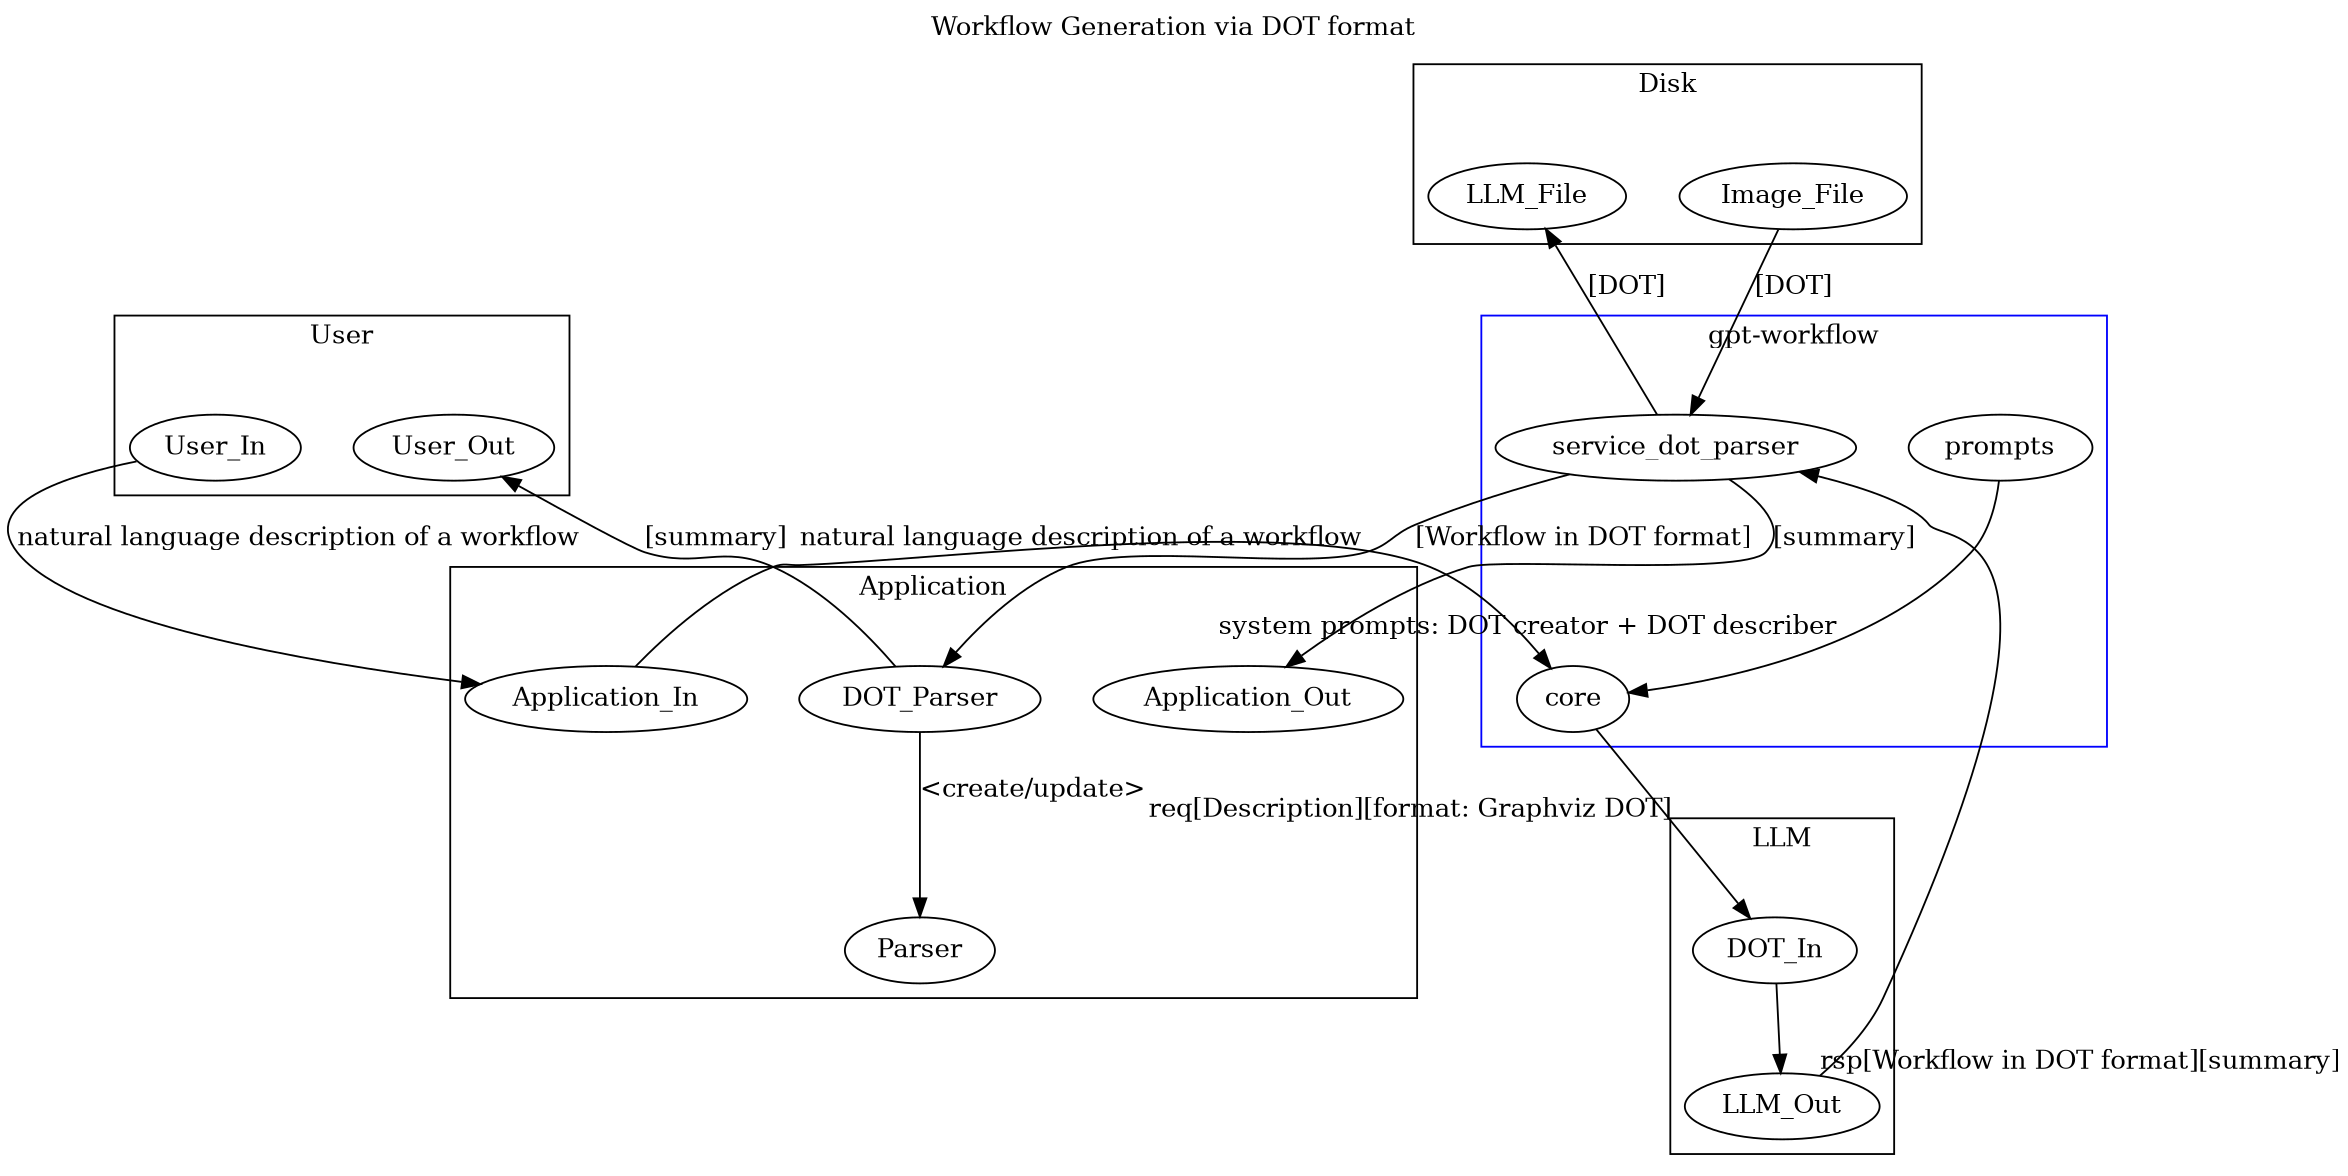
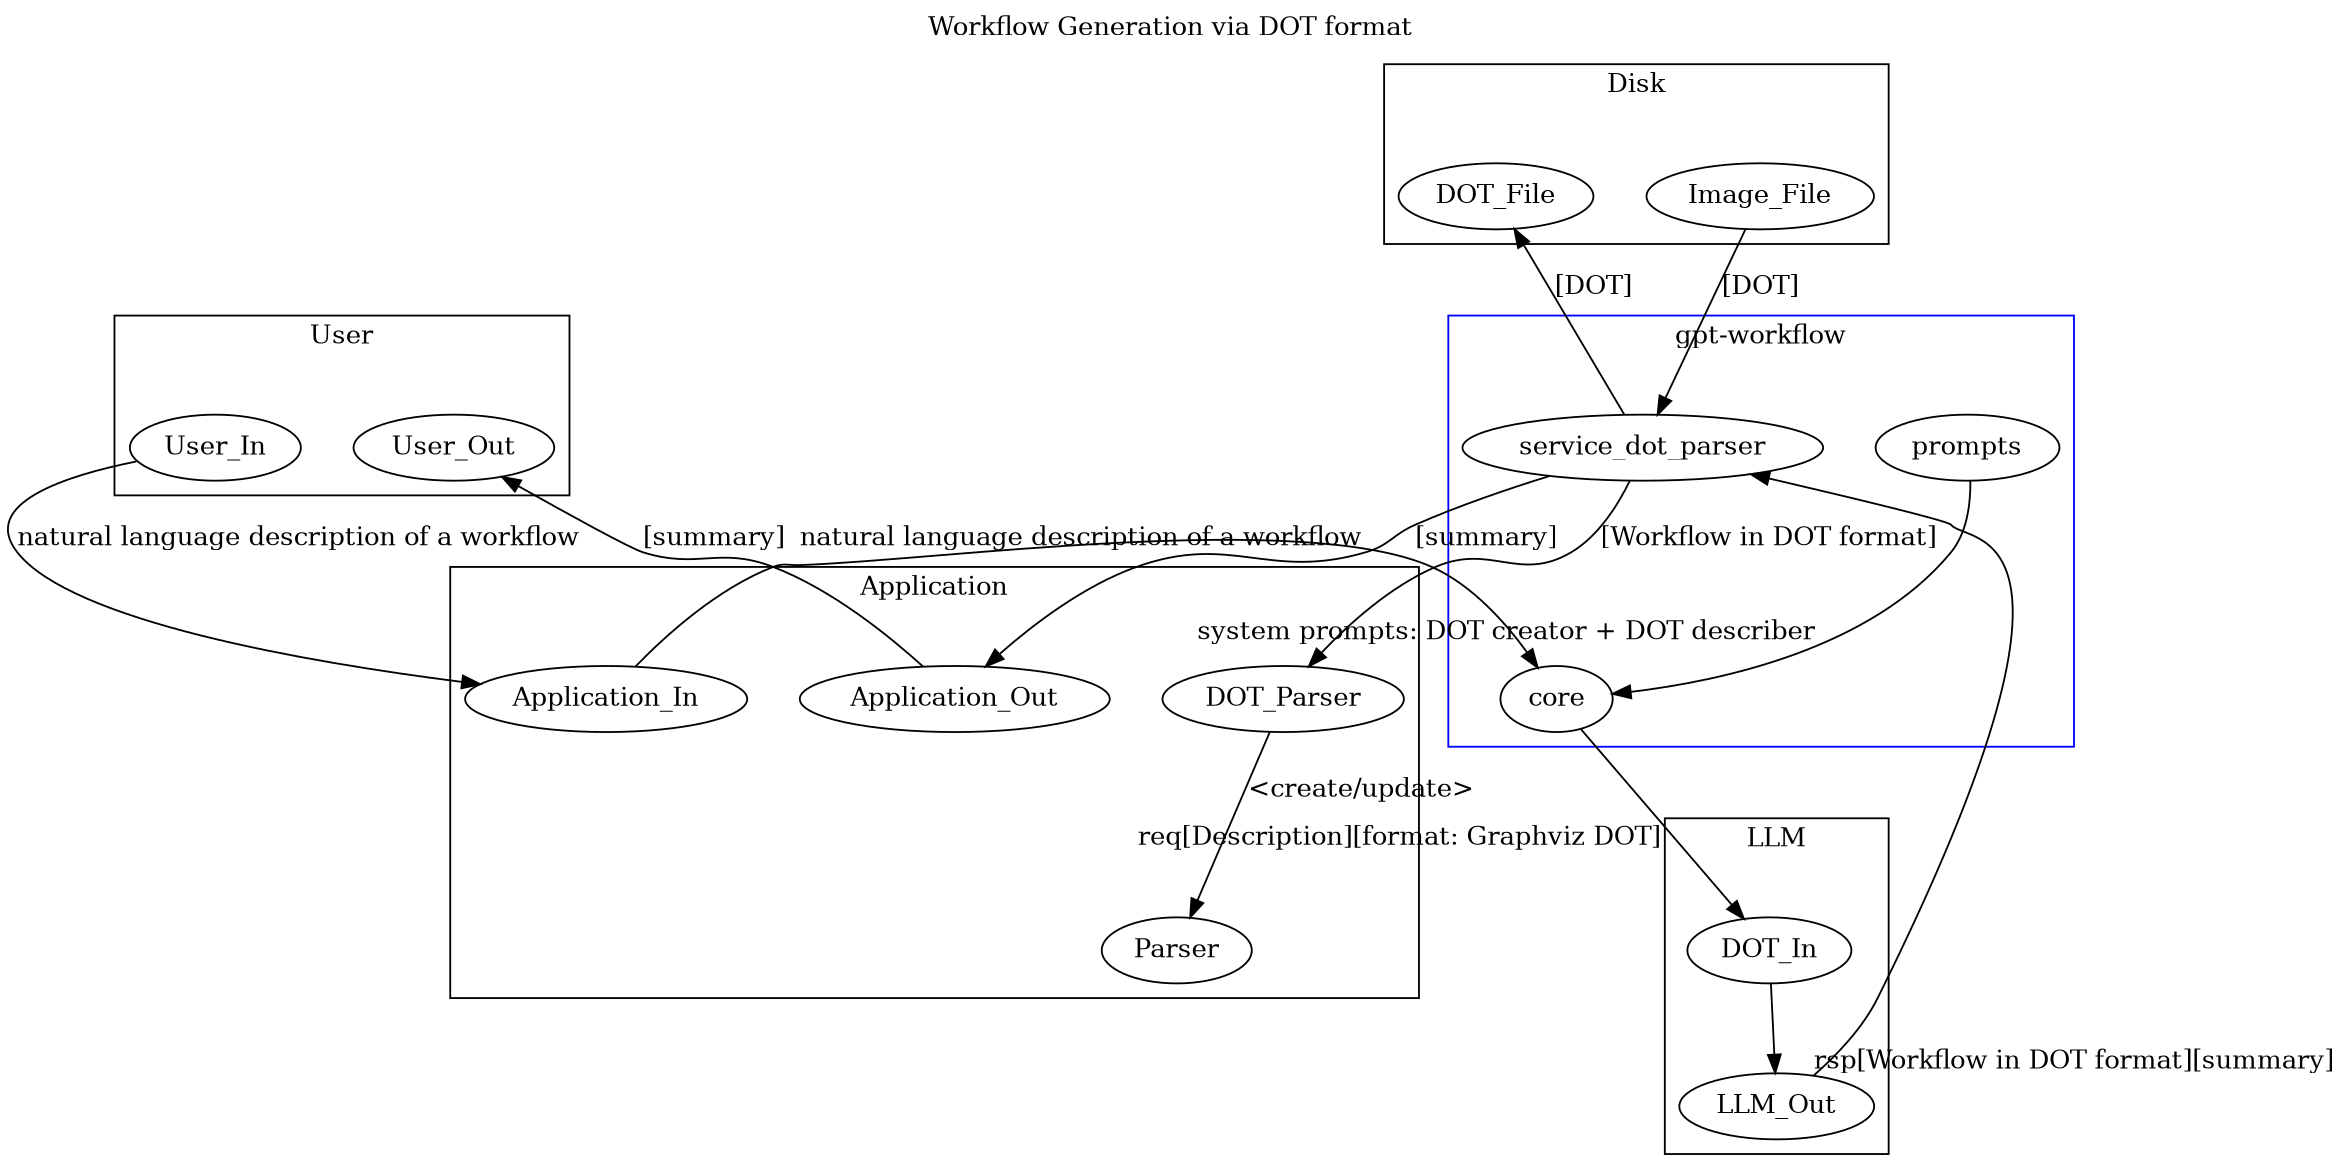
(1527, 196) -> (1496, 196)
(653, 554) -> (803, 581)
